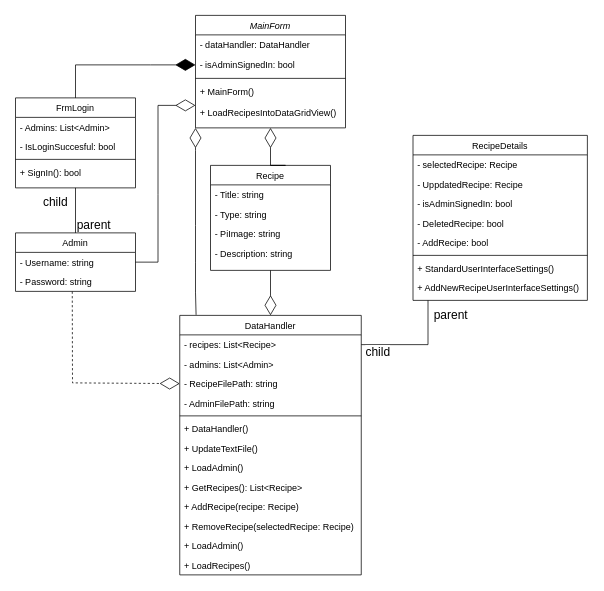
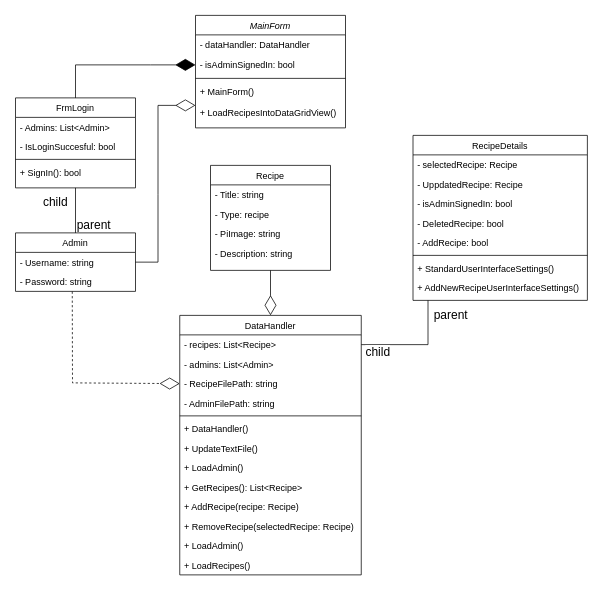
(270, 157) -> none
(245, 215) -> (245, 215)
(195, 230) -> none
